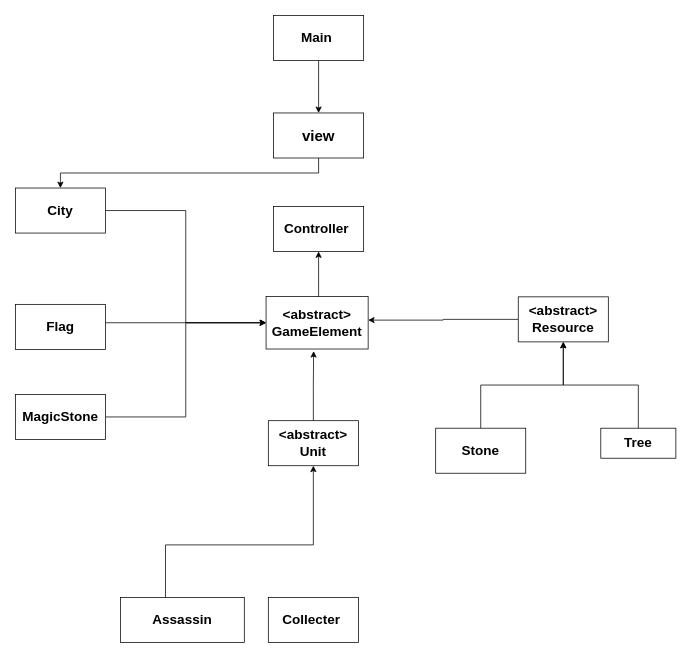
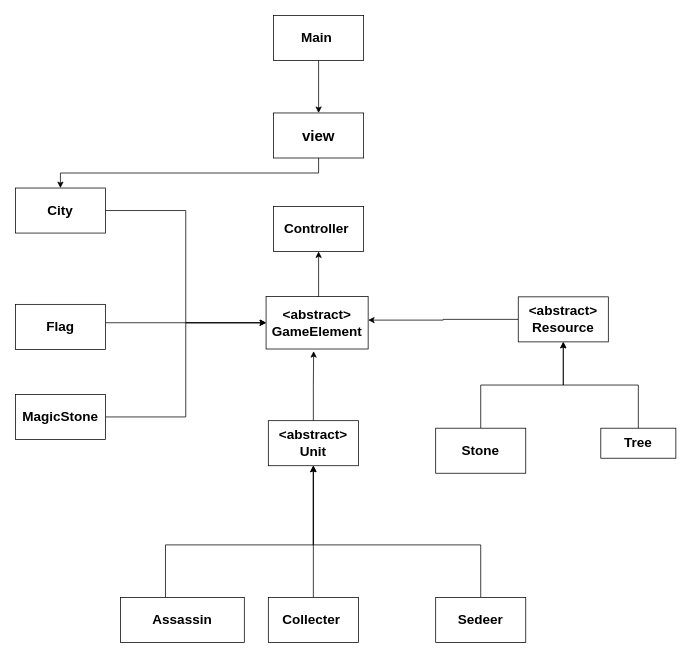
none -> (424, 545)
none -> (313, 572)
none -> (480, 620)
